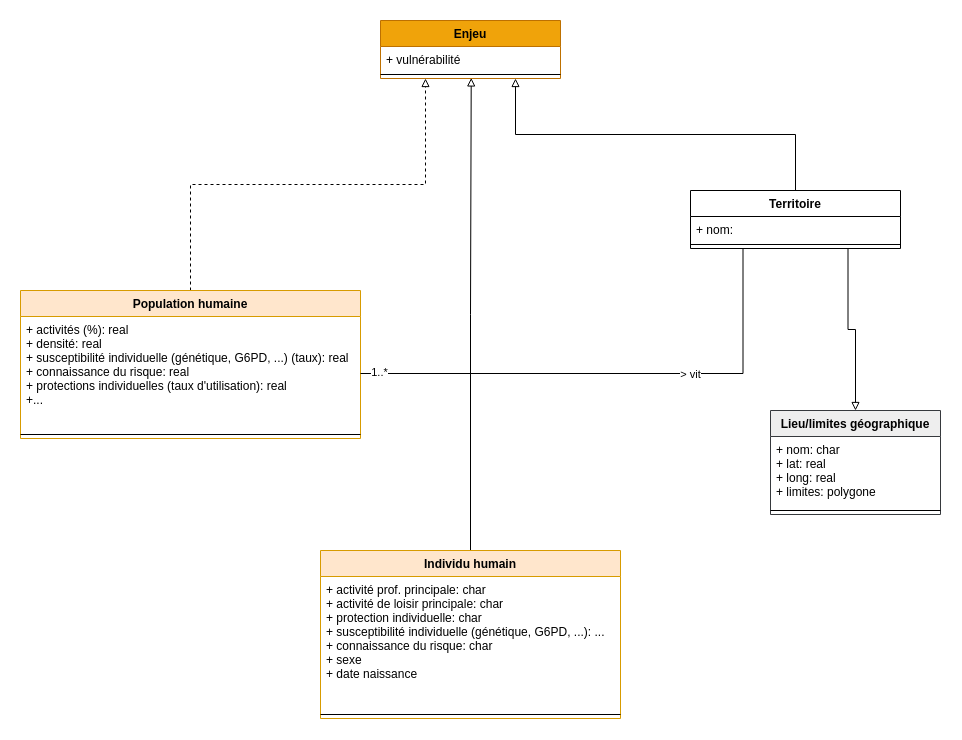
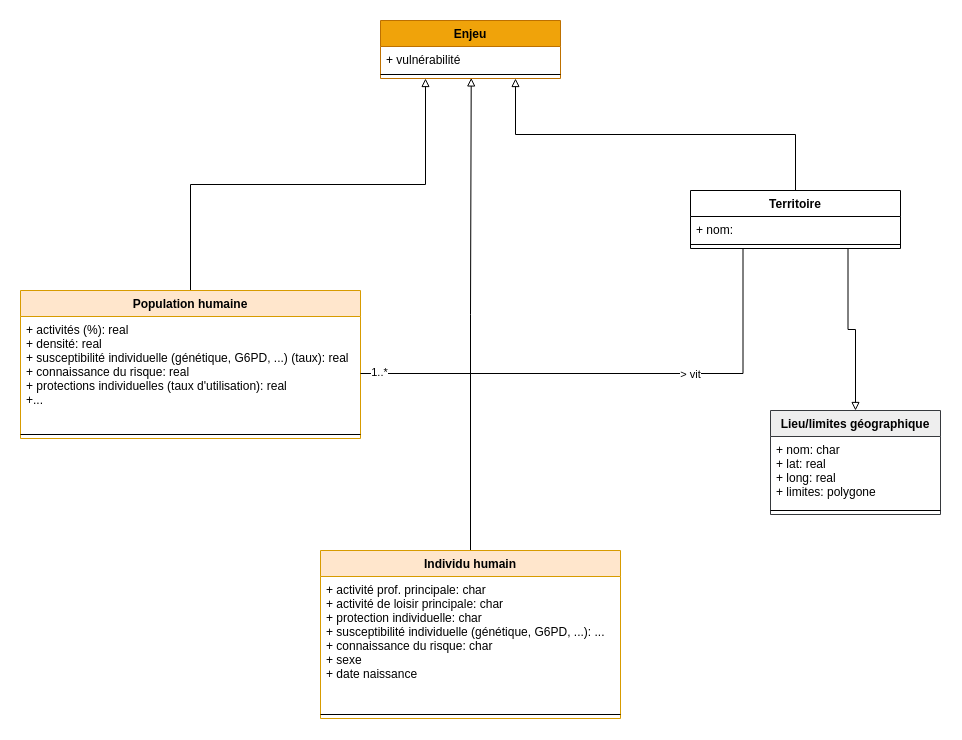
(305, 185) -> (305, 185)
